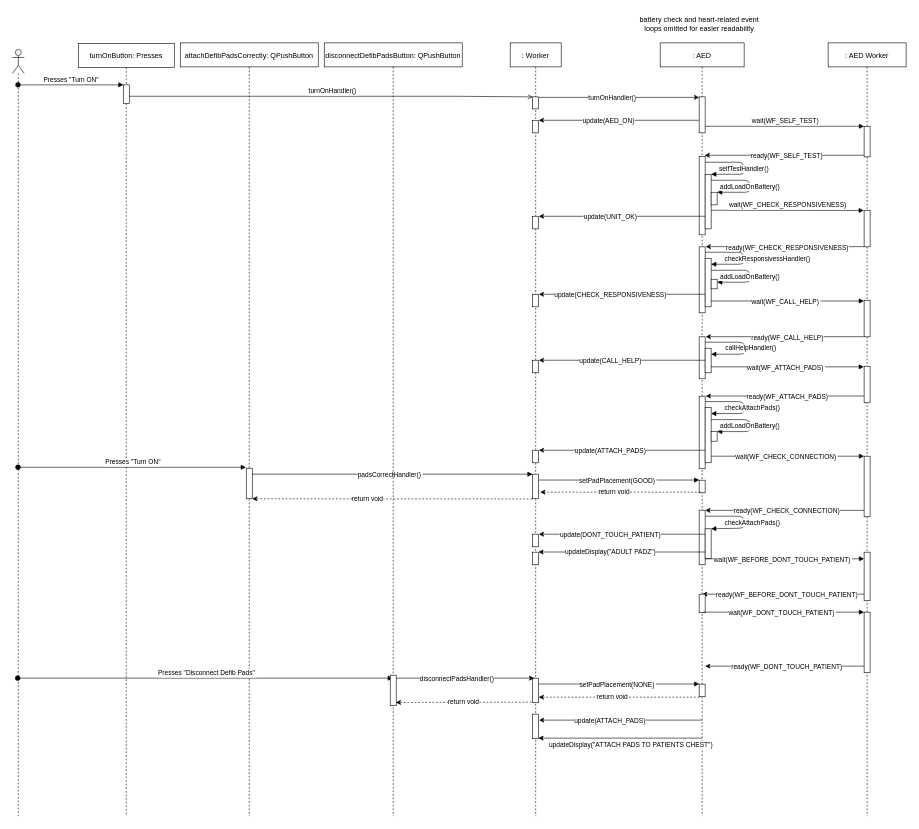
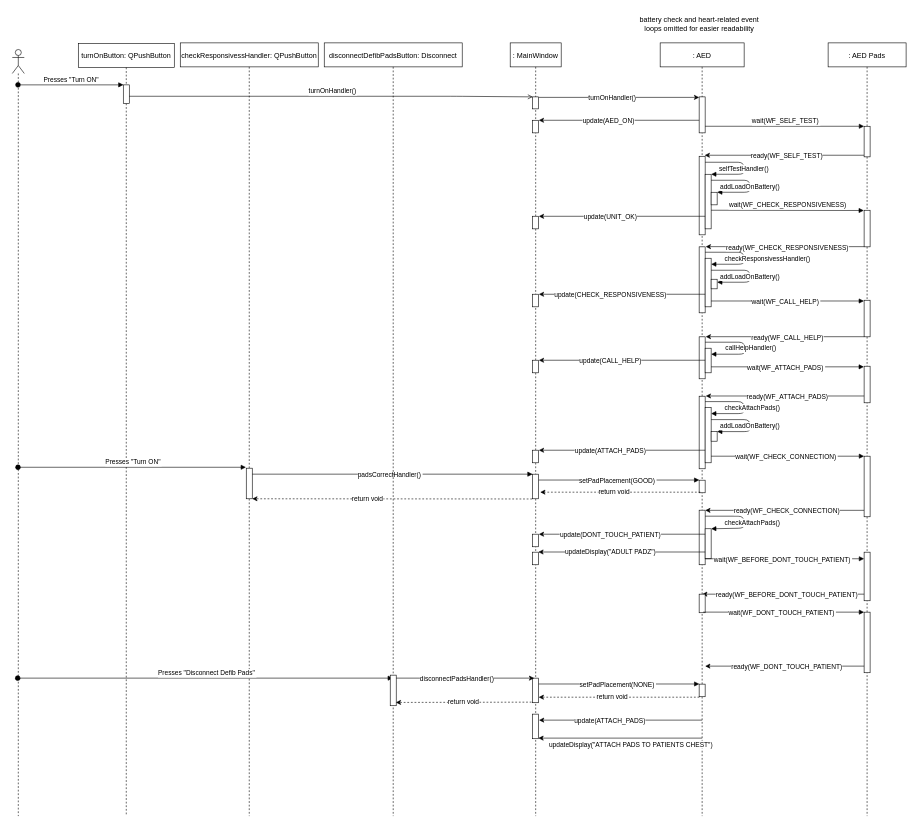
(249, 55) -> (249, 55)
(393, 55) -> (393, 55)
(536, 55) -> (536, 55)
(867, 55) -> (867, 55)
(126, 56) -> (126, 56)
